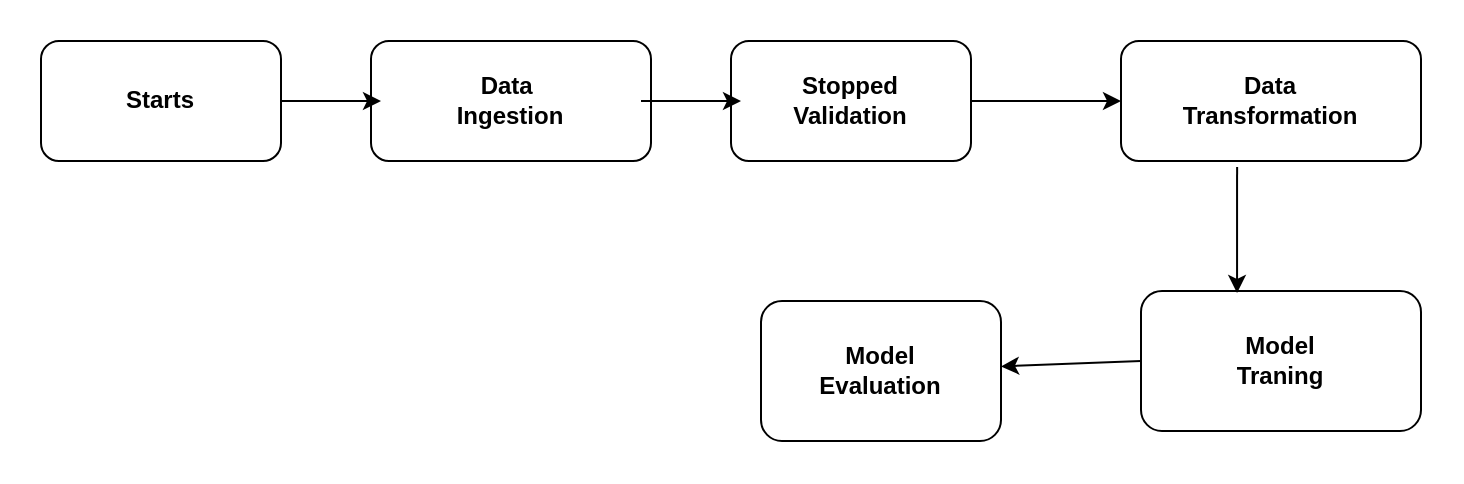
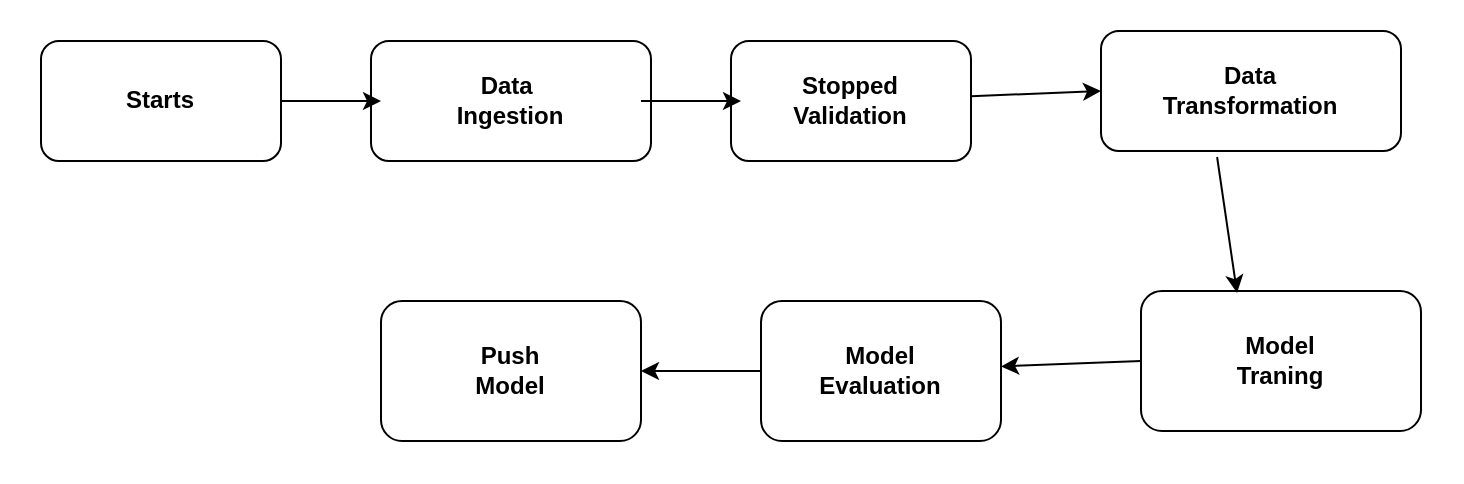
(1271, 101) -> (1251, 91)
none -> (511, 371)
none -> (708, 371)
